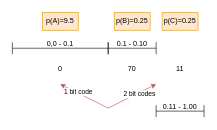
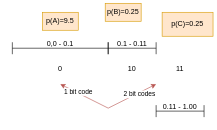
(132, 21) -> (123, 12)
(180, 21) -> (188, 24)
(132, 48) -> (132, 48)
(132, 69) -> (132, 69)
